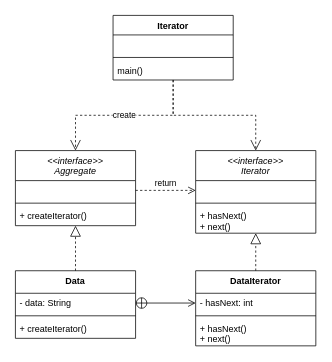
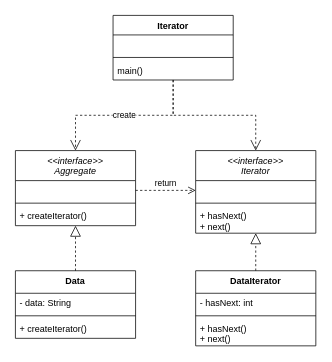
(170, 303) -> none
